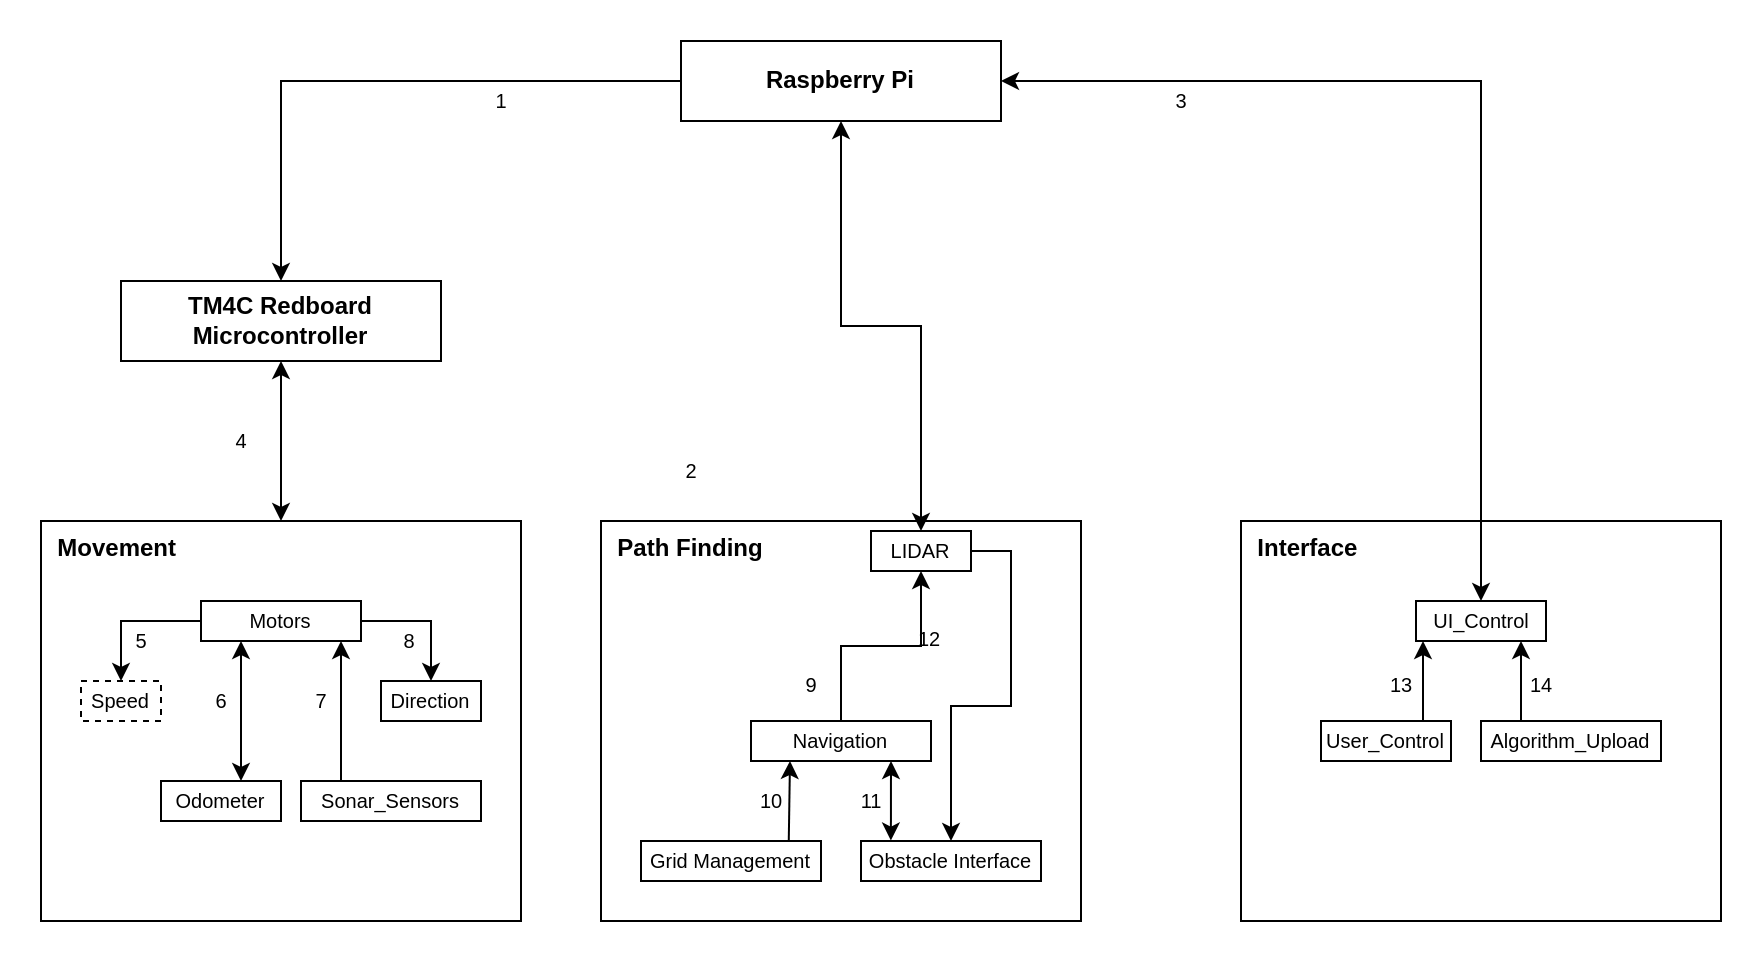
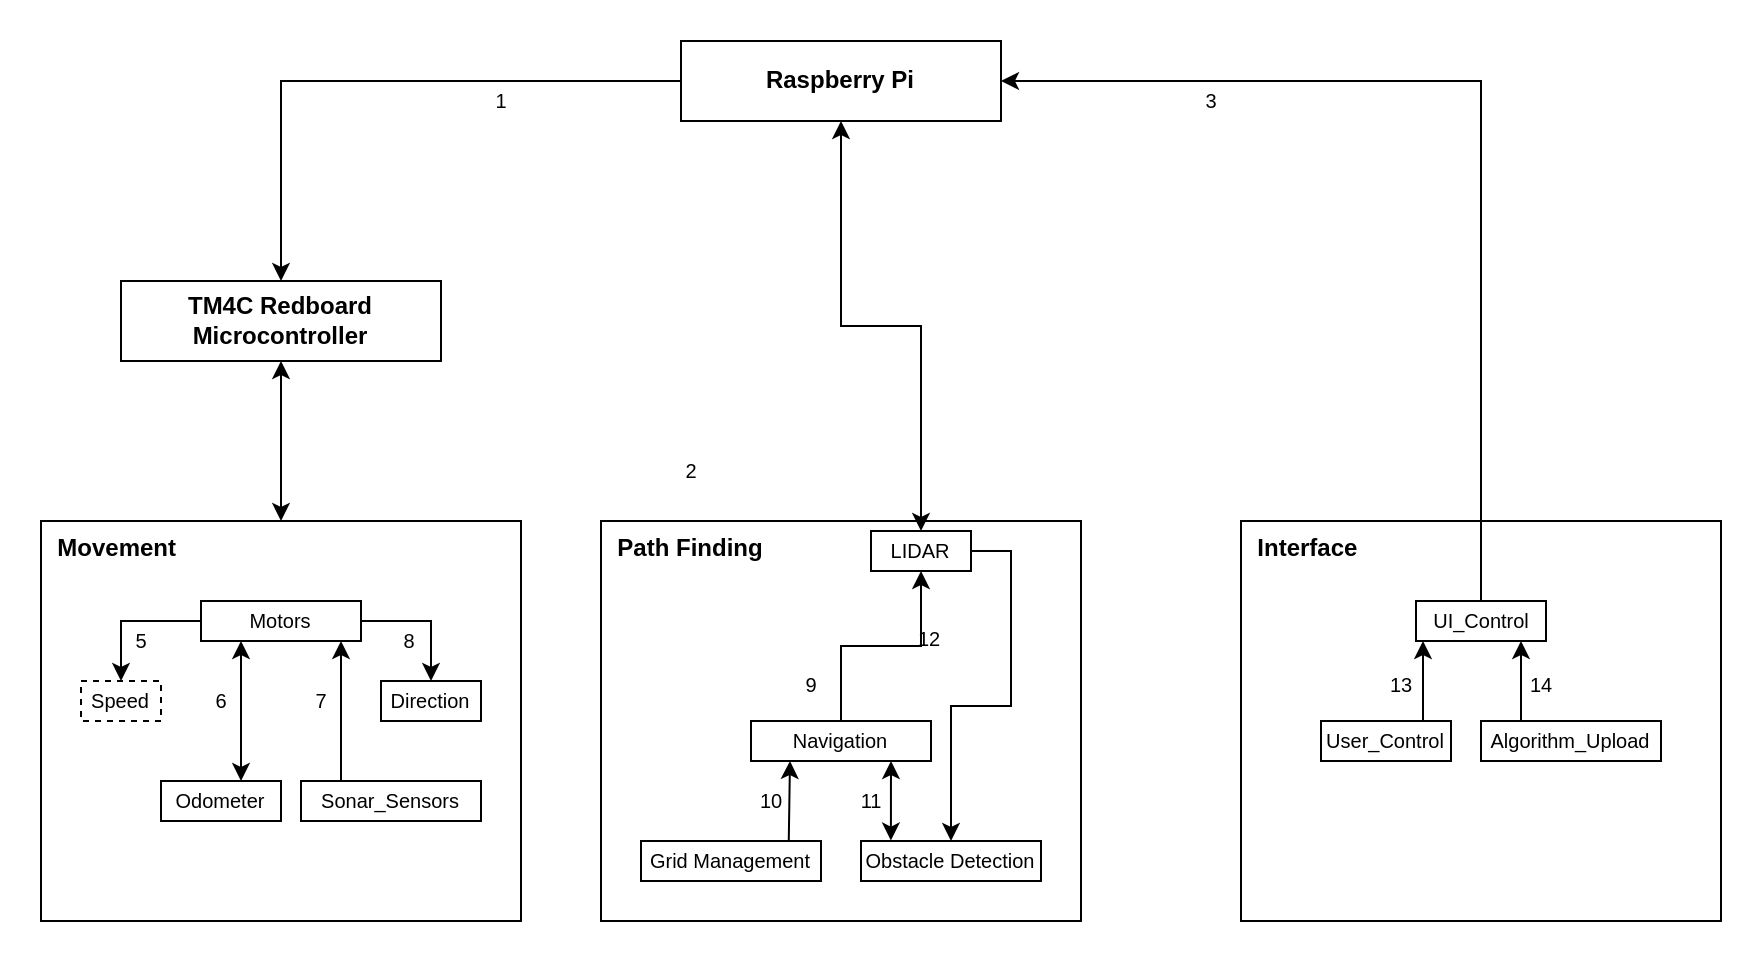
(1181, 101) -> (1211, 101)
(241, 441) -> none
(1481, 586) -> (1481, 591)
(951, 861) -> (951, 861)
